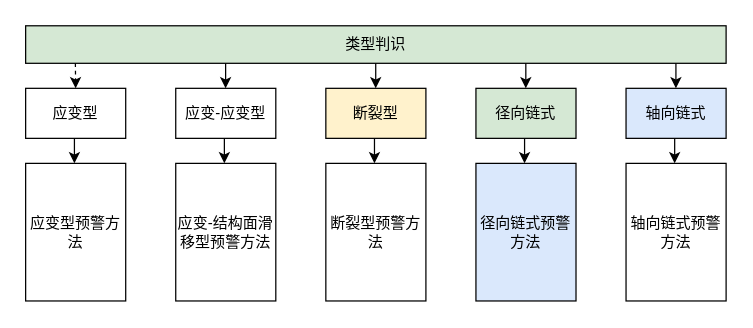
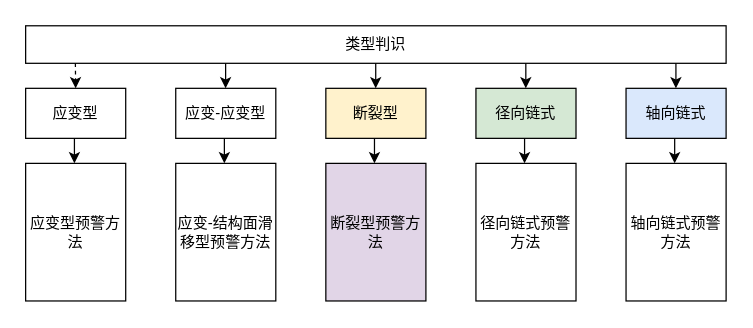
(376, 44) -> (376, 44)
(376, 232) -> (376, 232)
(526, 232) -> (526, 232)
